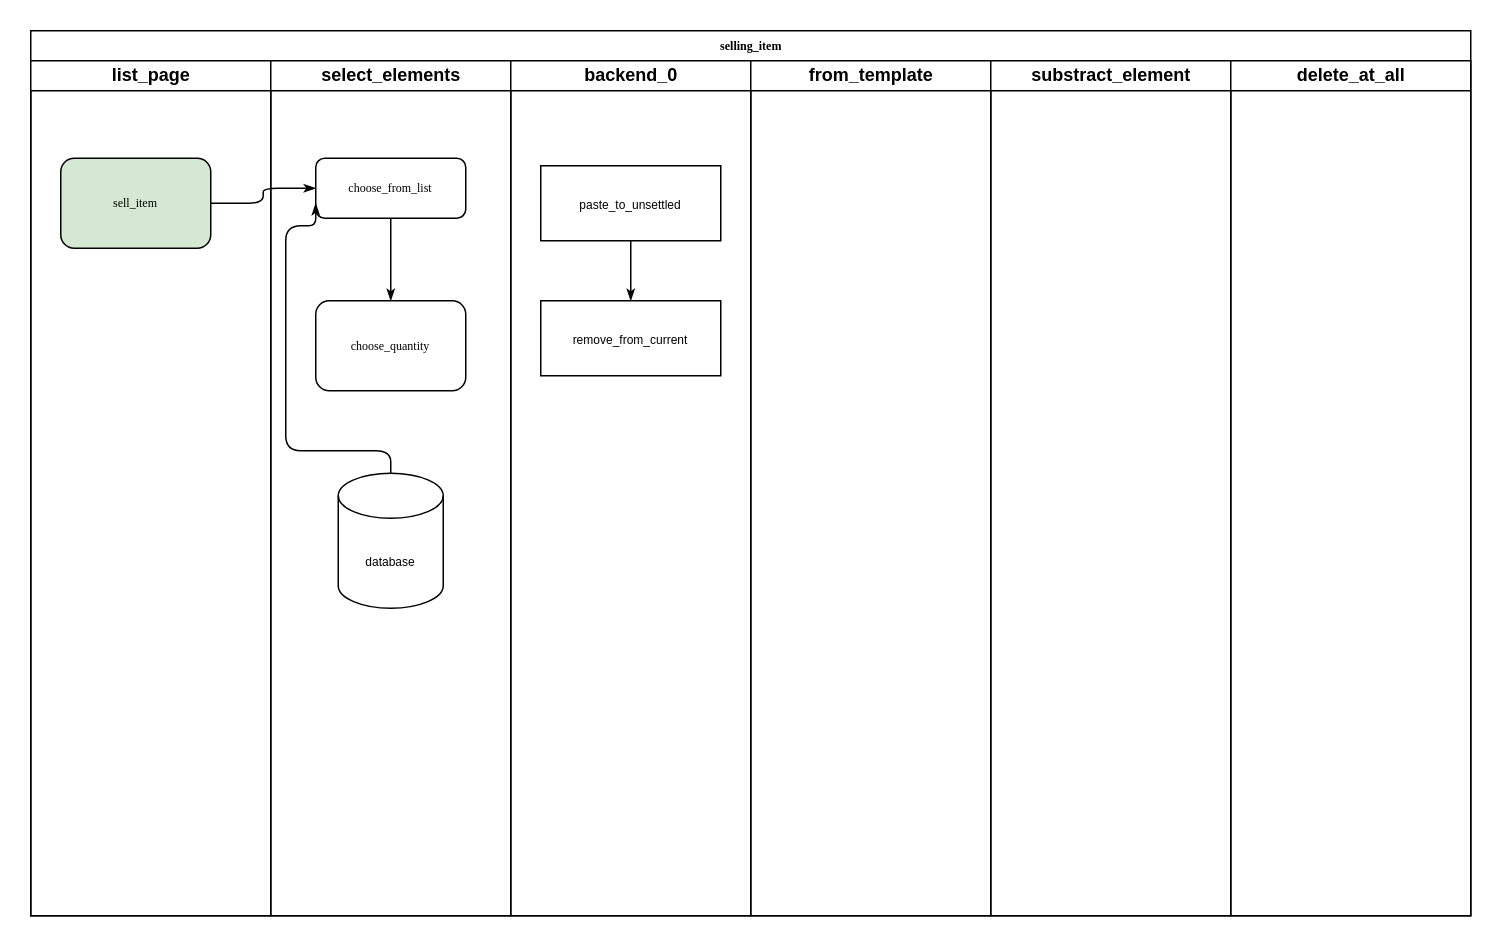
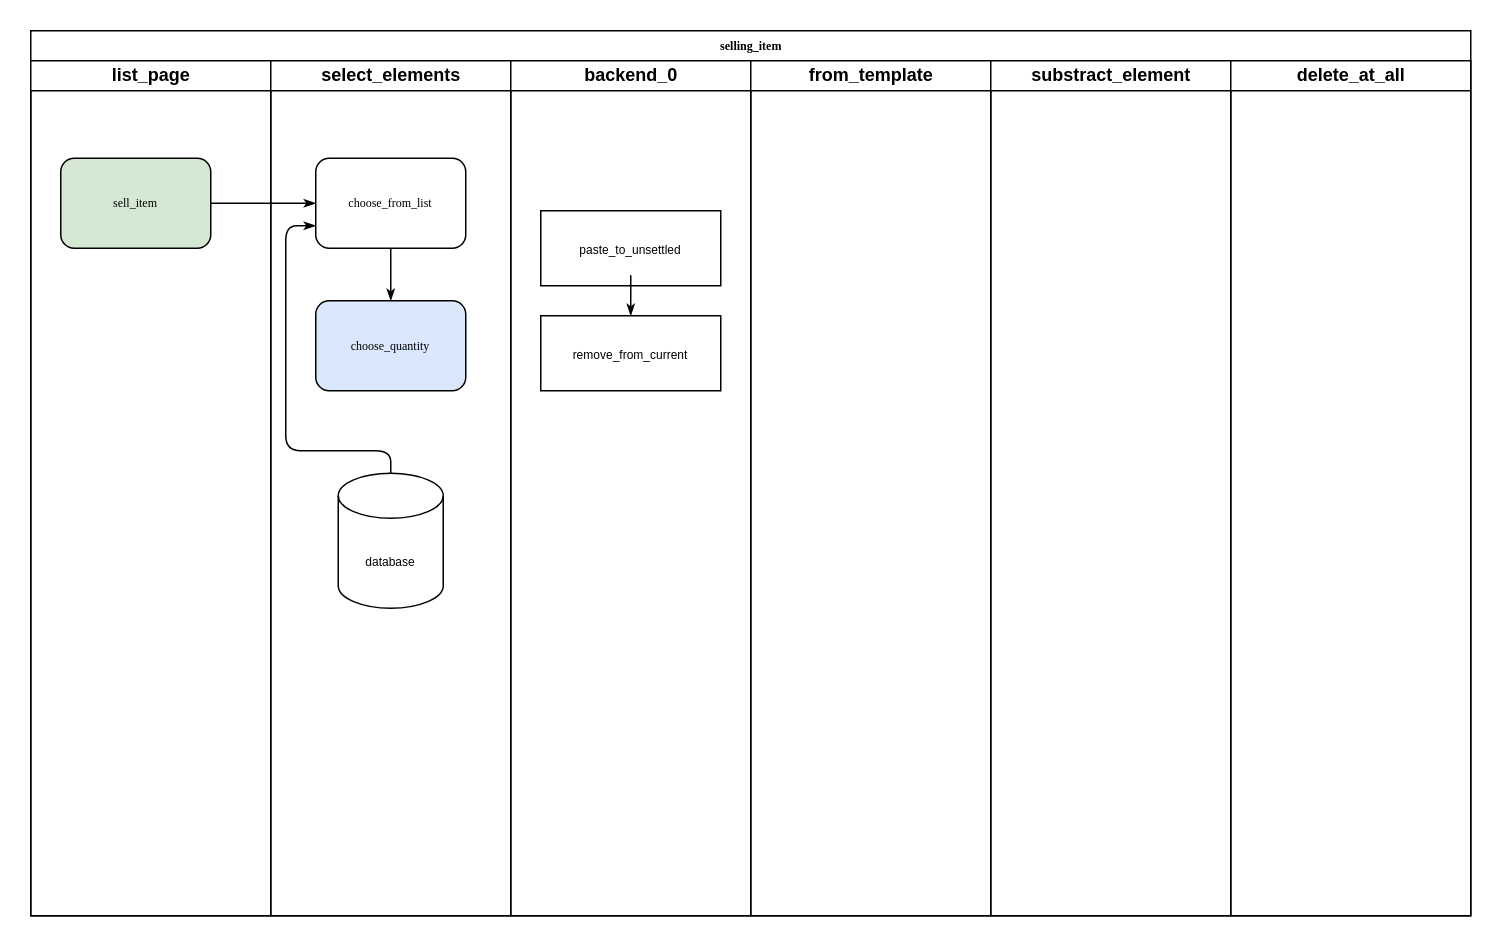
(391, 188) -> (391, 203)
(631, 203) -> (631, 248)
(631, 338) -> (631, 353)
(391, 346) -> (391, 346)
